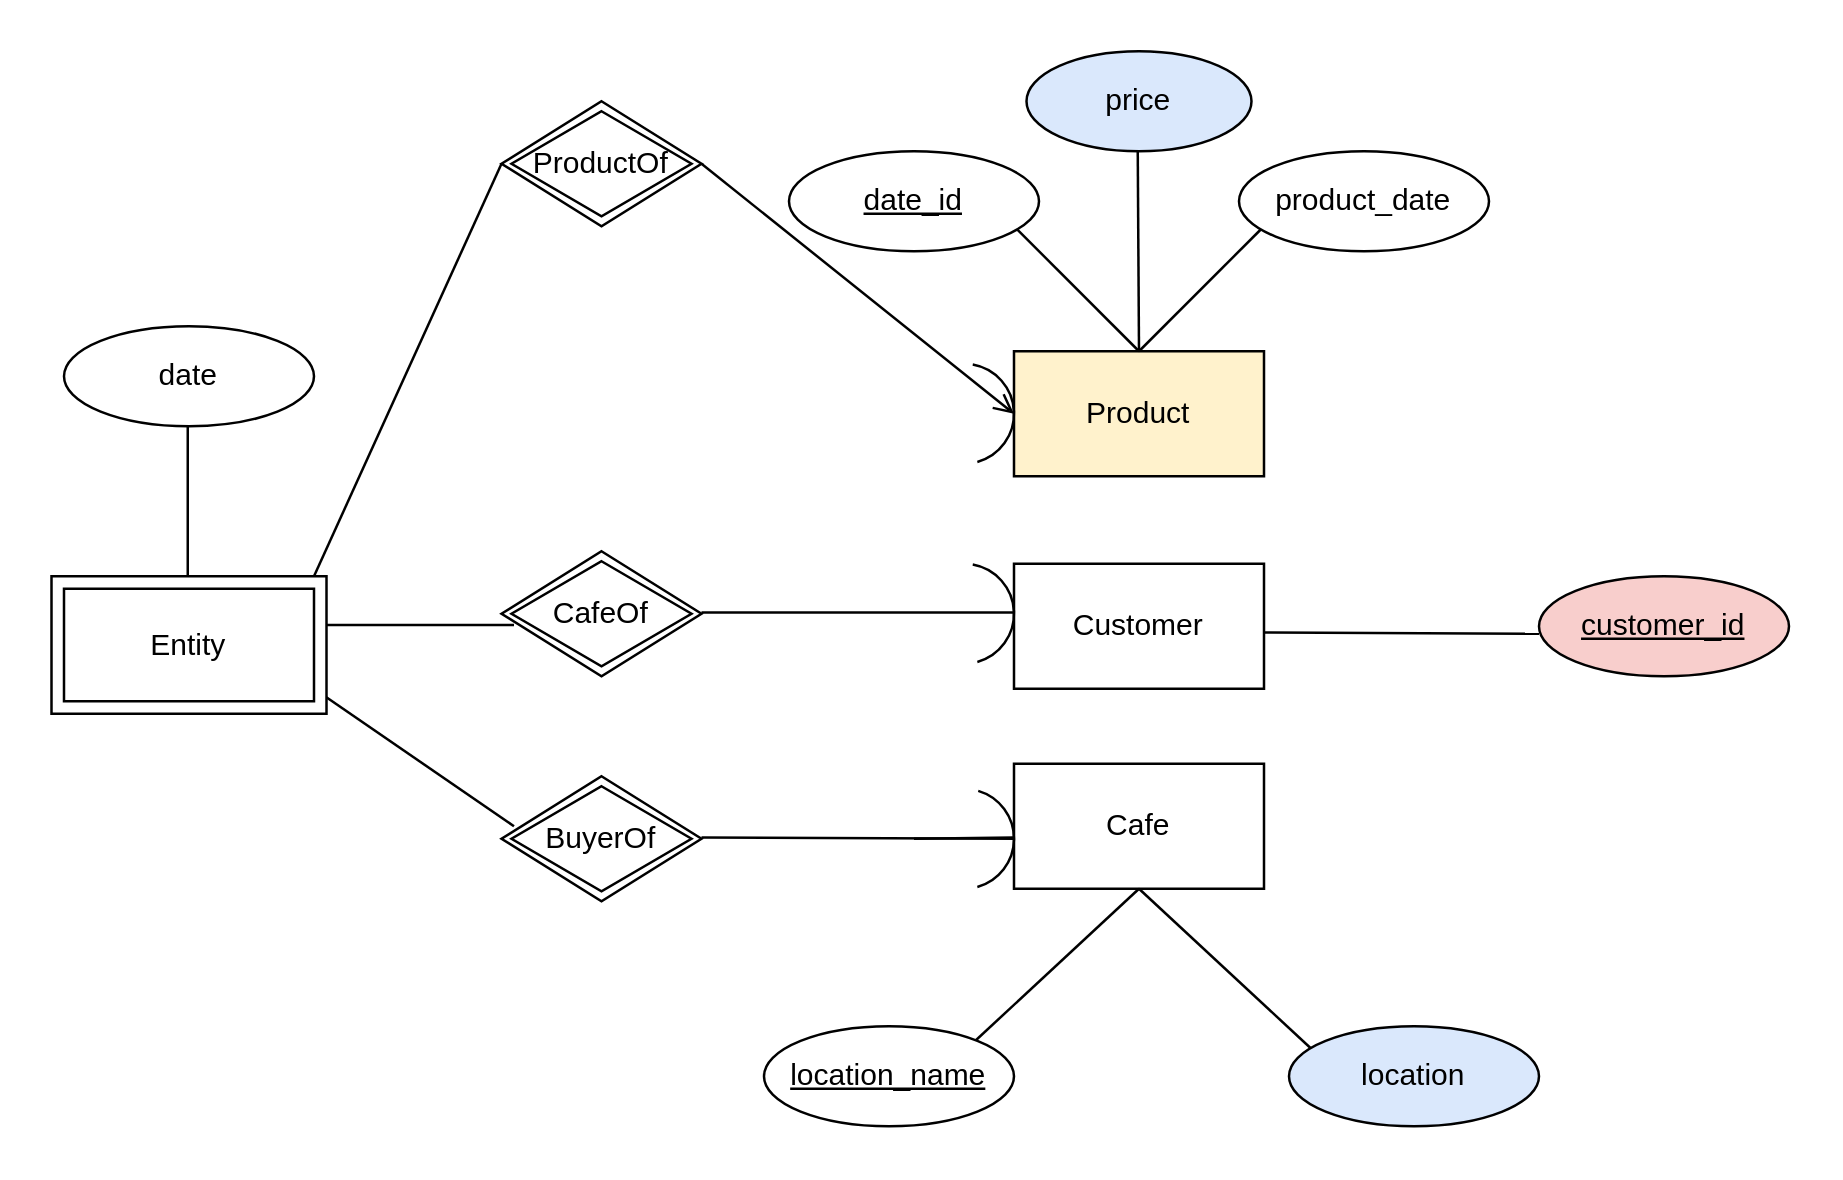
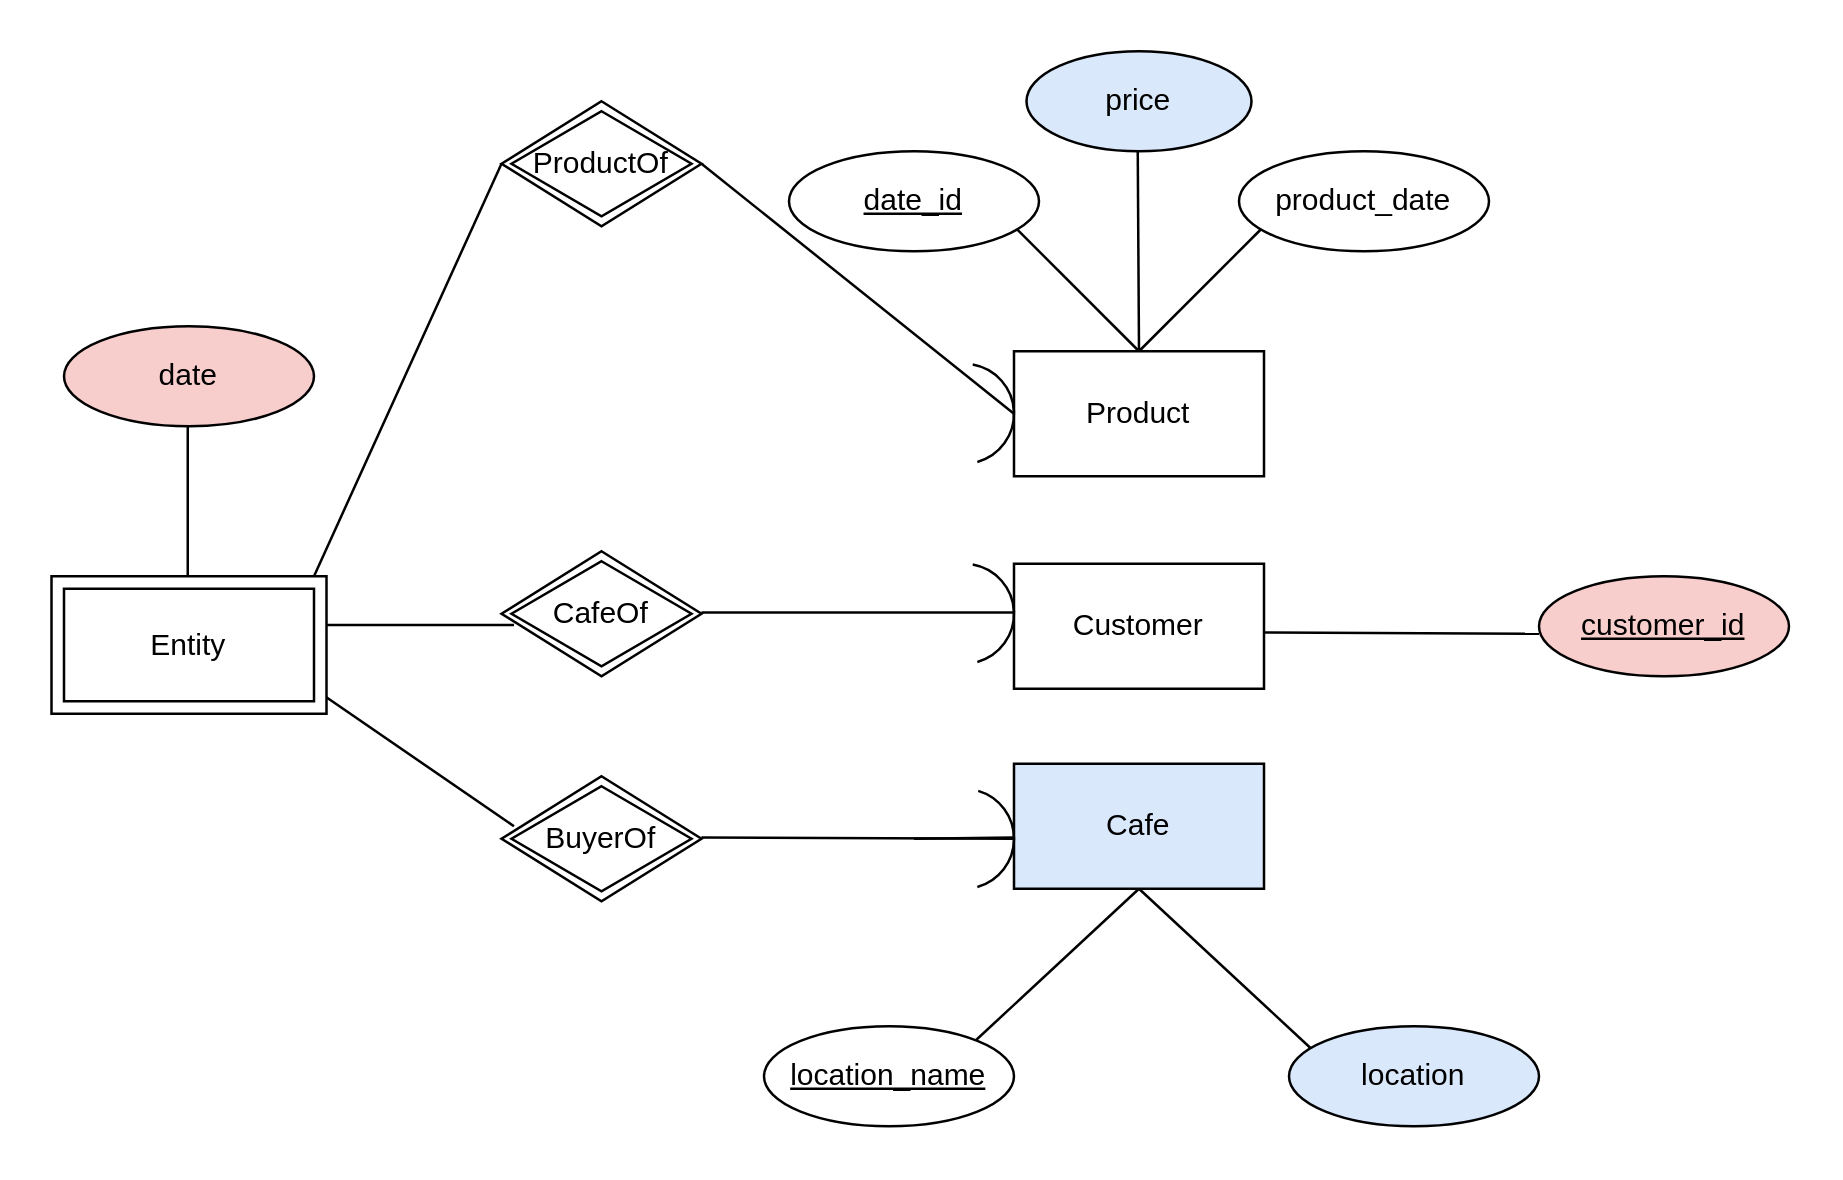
(189, 376) -> (189, 376)
(1007, 408) -> (1008, 409)
(1139, 414) -> (1139, 414)
(1139, 826) -> (1139, 826)
